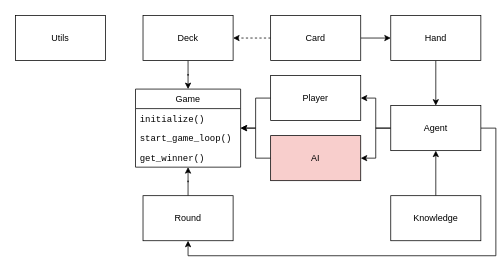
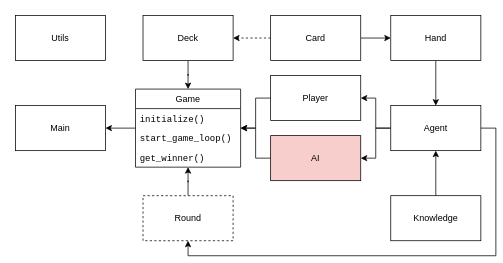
none -> (60, 128)
none -> (112, 128)
(188, 218) -> (188, 218)
